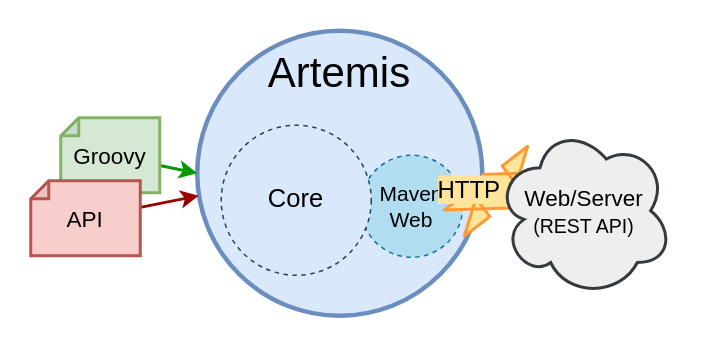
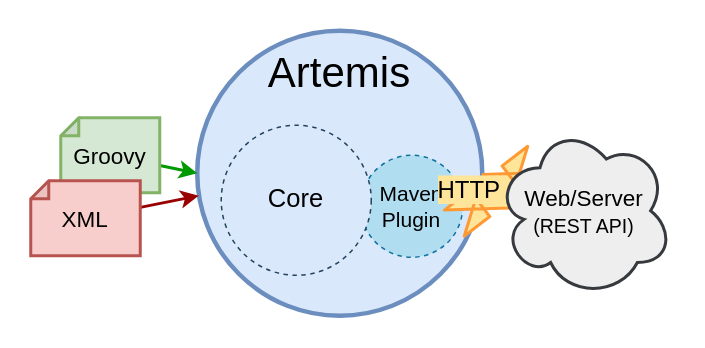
(412, 206) -> (412, 206)
(86, 218) -> (86, 218)
